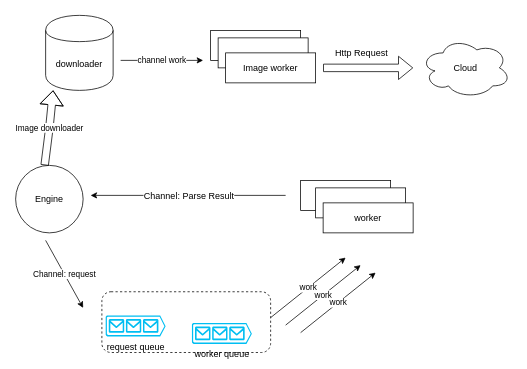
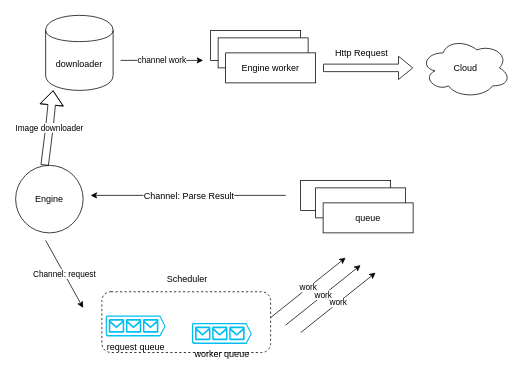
(270, 68) -> (270, 68)
(368, 218) -> (368, 218)
none -> (192, 279)
